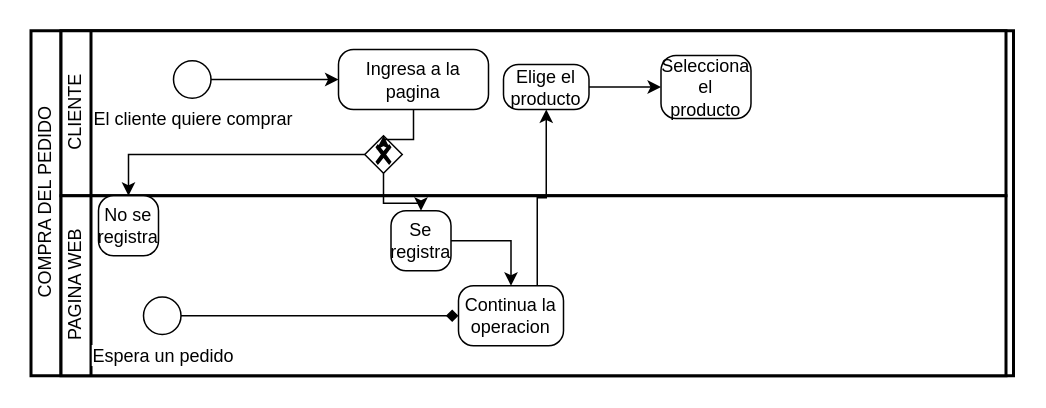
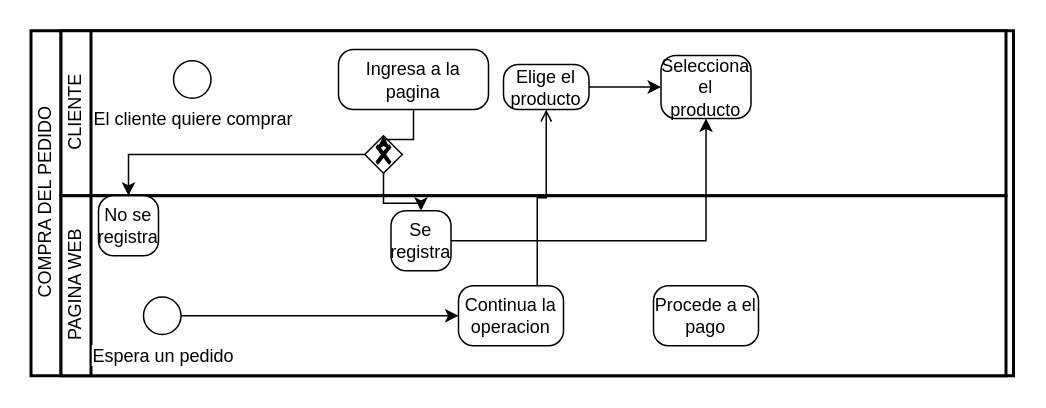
(269, 80) -> none
(546, 121) -> (546, 118)
(511, 257) -> (663, 241)
(446, 316) -> (447, 316)
none -> (706, 316)
